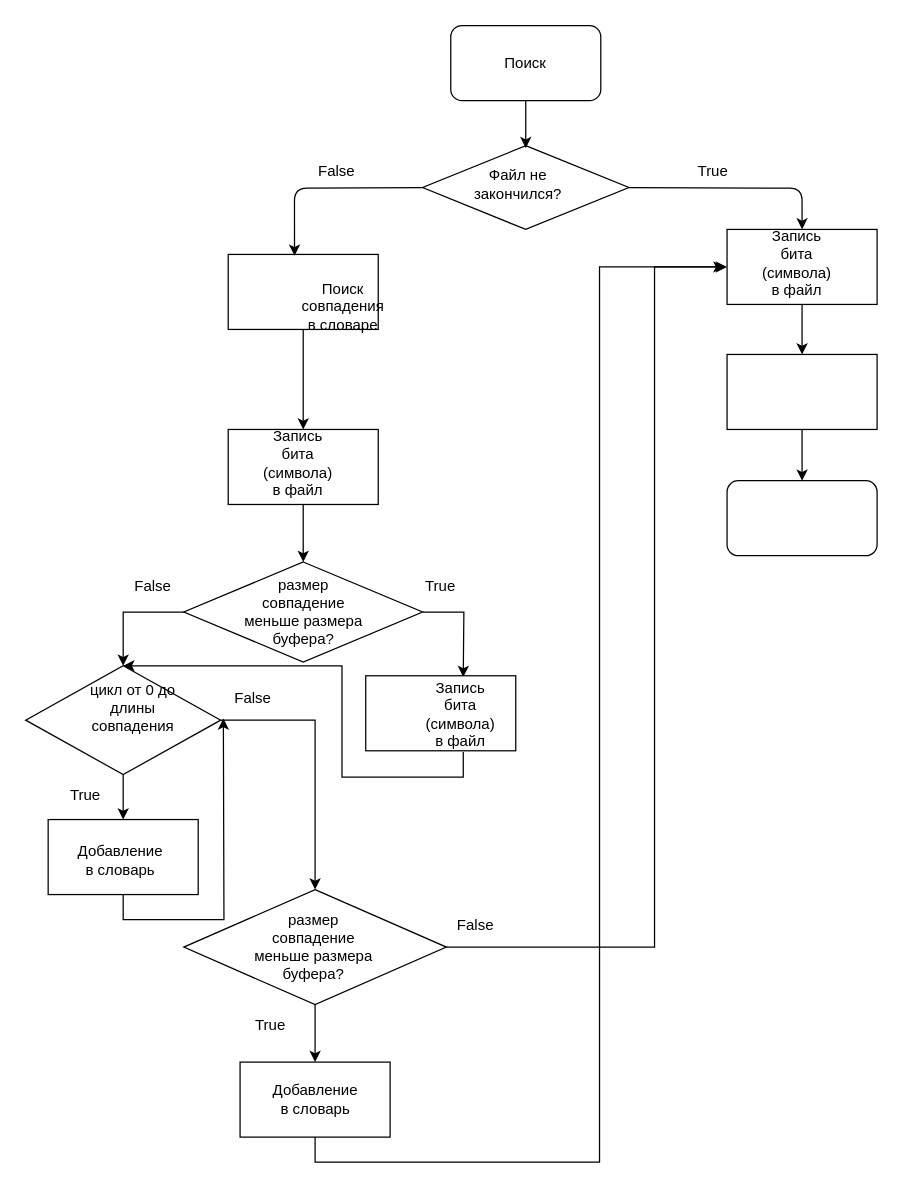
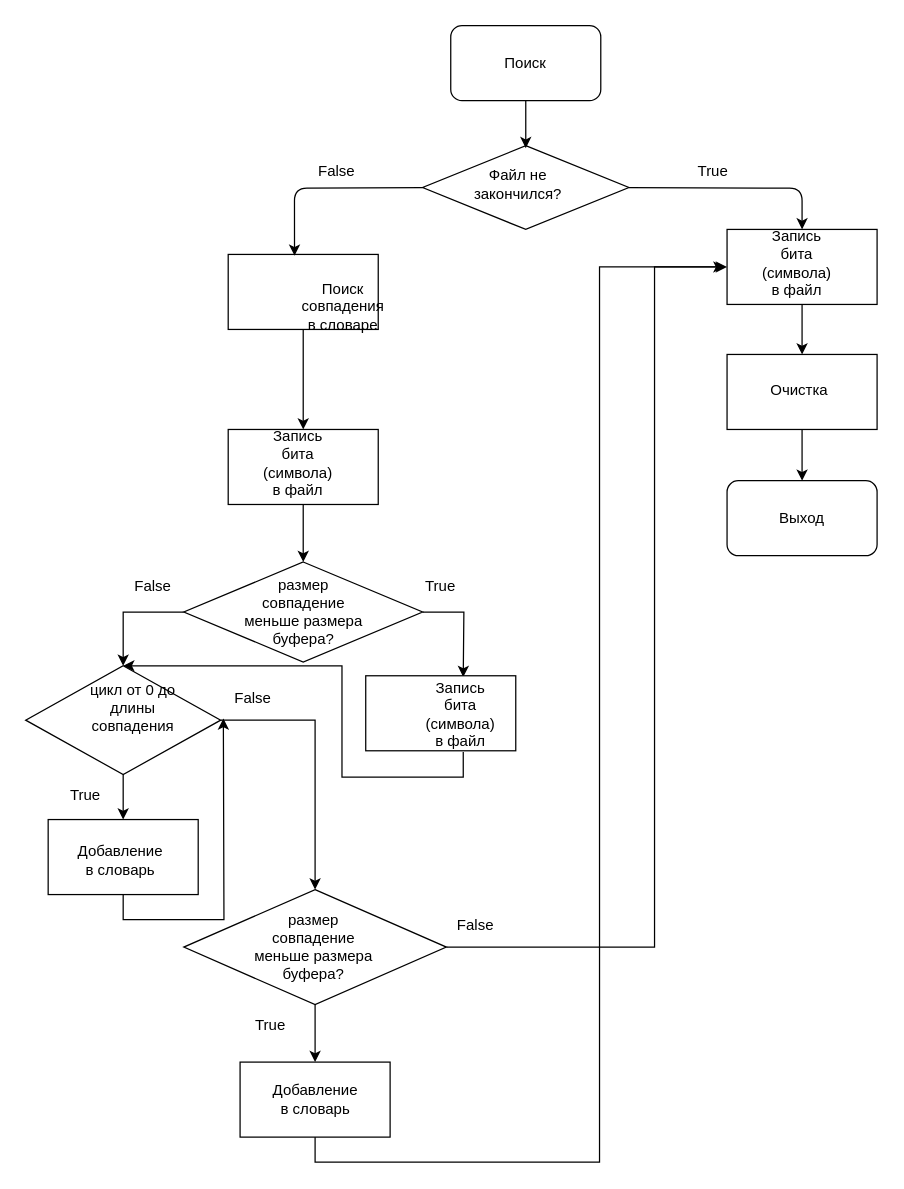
none -> (799, 391)
none -> (802, 518)
